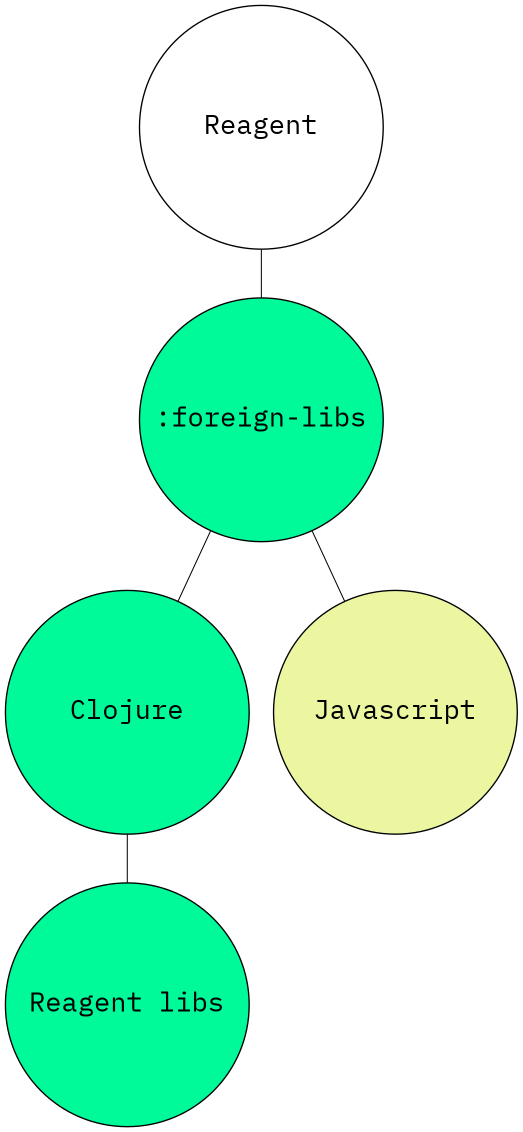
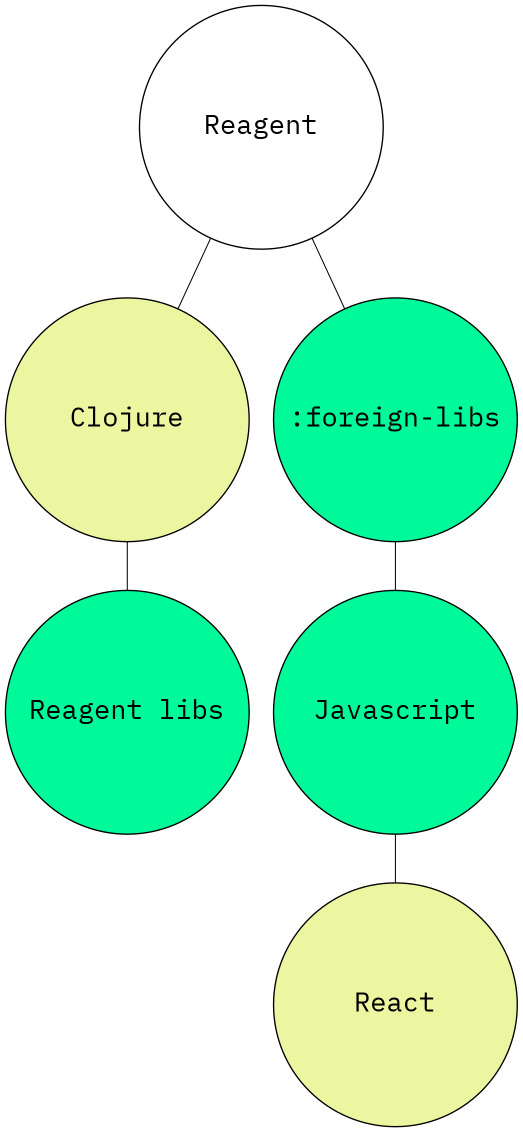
(194, 566) -> (194, 273)
(127, 712) -> (127, 420)
(395, 712) -> (395, 712)
none -> (395, 1005)
